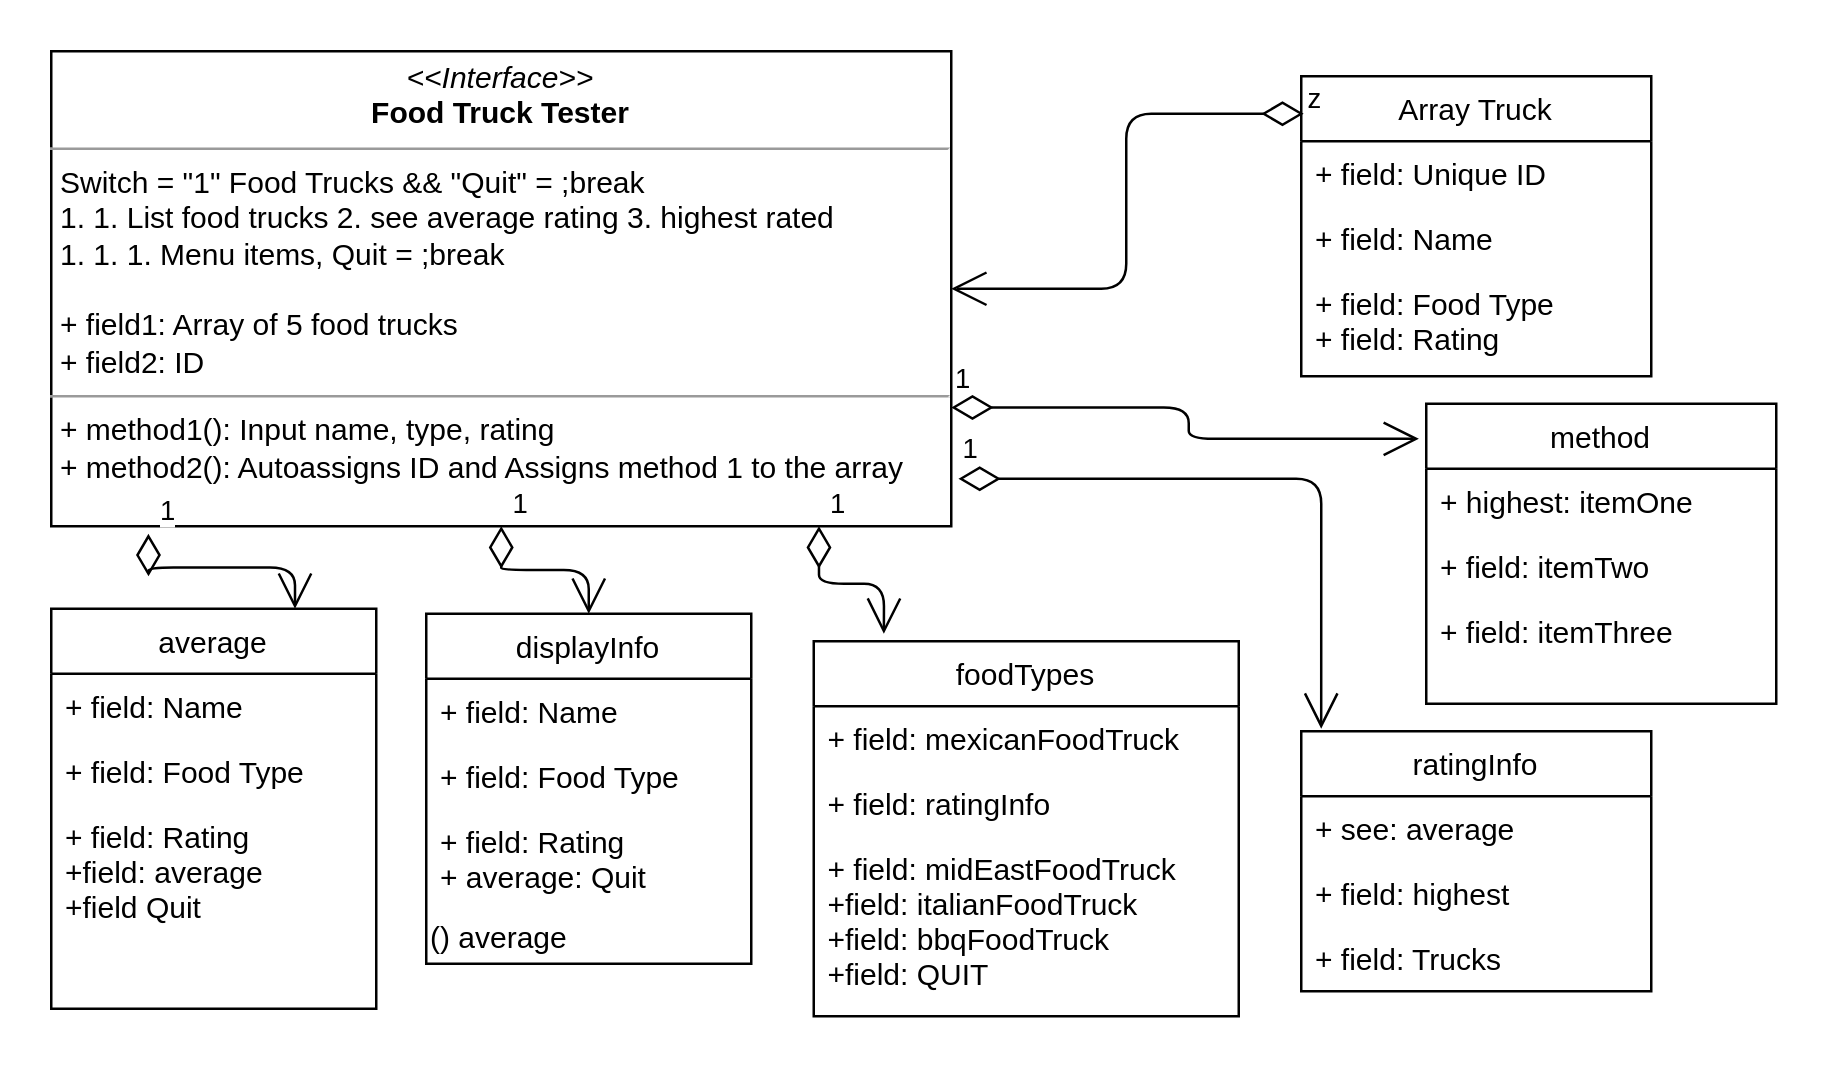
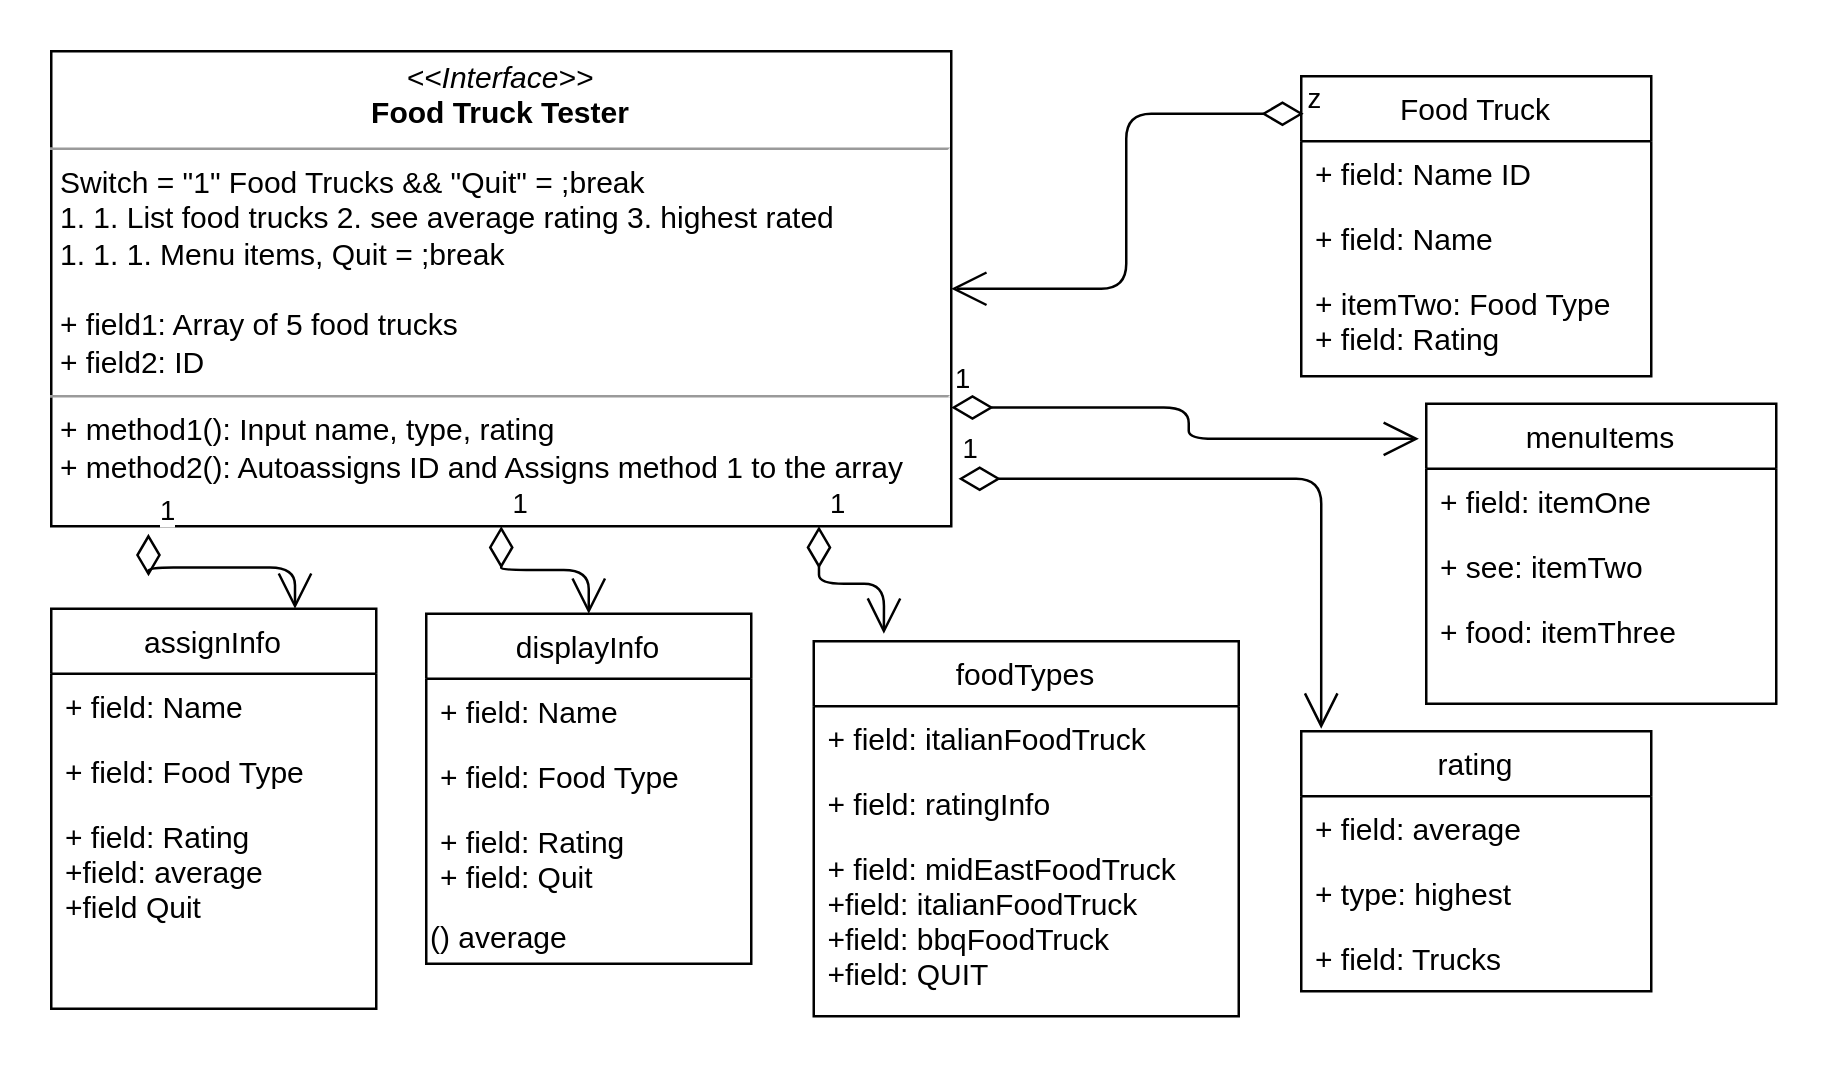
(1475, 110) -> (1475, 110)
(1439, 175) -> (1426, 175)
(1443, 305) -> (1464, 305)
(1600, 438) -> (1600, 438)
(1572, 503) -> (1551, 503)
(1551, 568) -> (1542, 568)
(1568, 633) -> (1567, 633)
(213, 643) -> (213, 643)
(1014, 740) -> (1006, 740)
(1475, 765) -> (1475, 765)
(1421, 830) -> (1430, 830)
(543, 843) -> (543, 843)
(1426, 895) -> (1425, 895)
